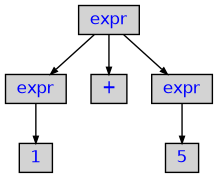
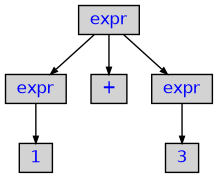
(182, 158) -> (182, 158)
